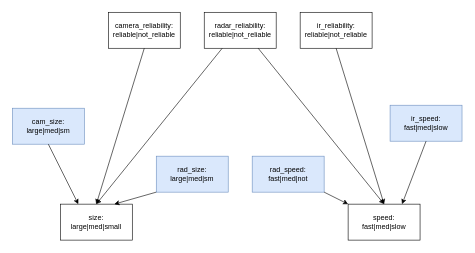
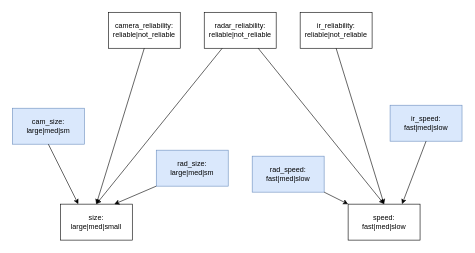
(192, 174) -> (192, 168)
(288, 174) -> (288, 174)
